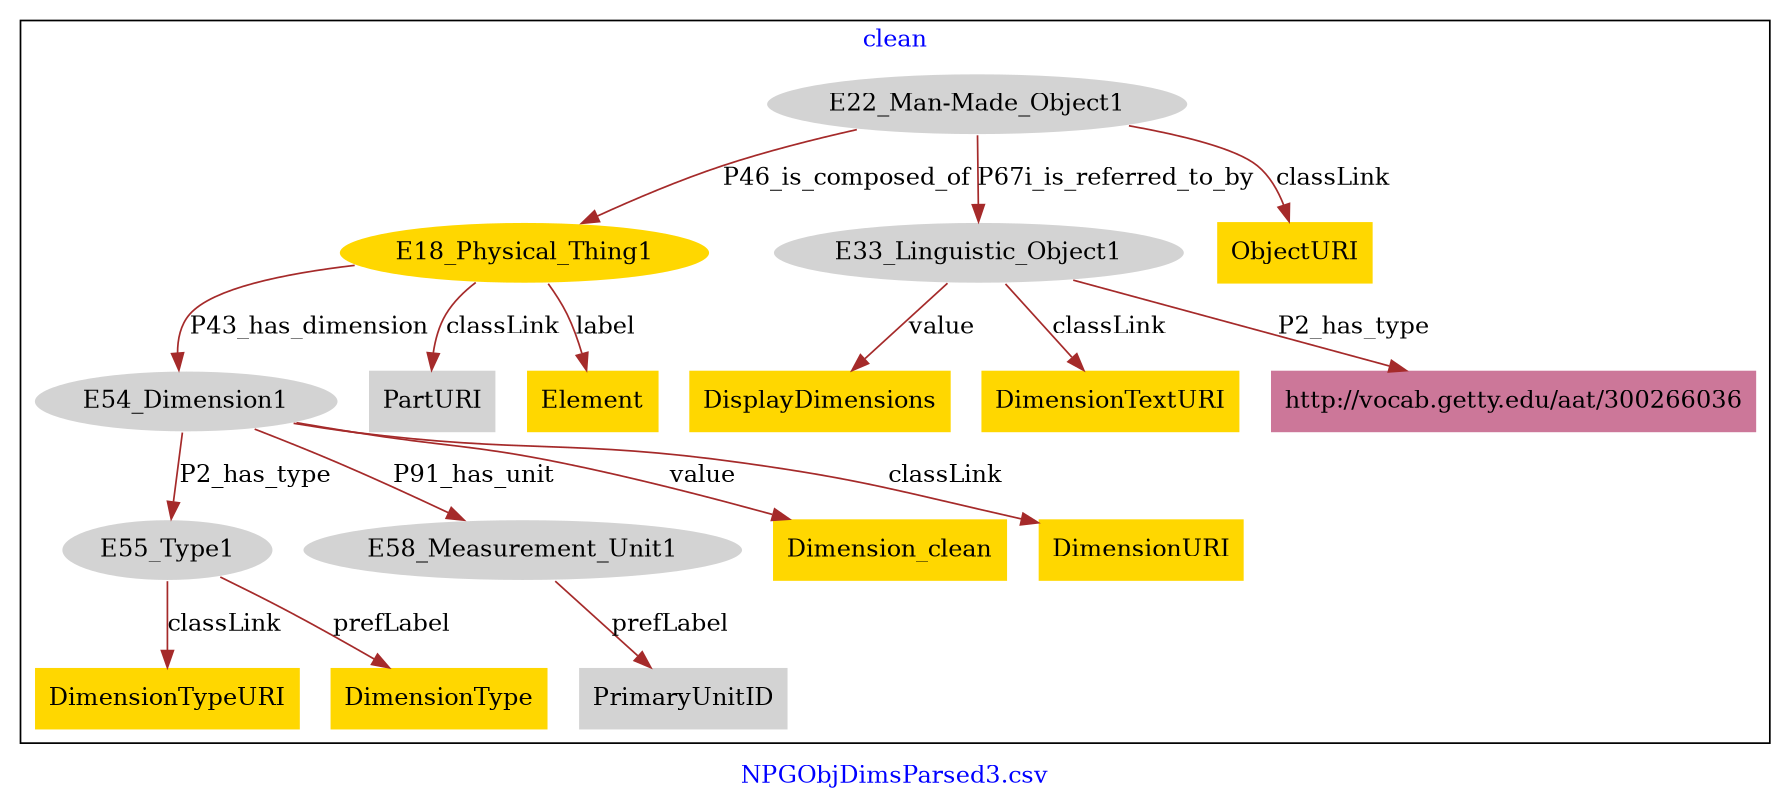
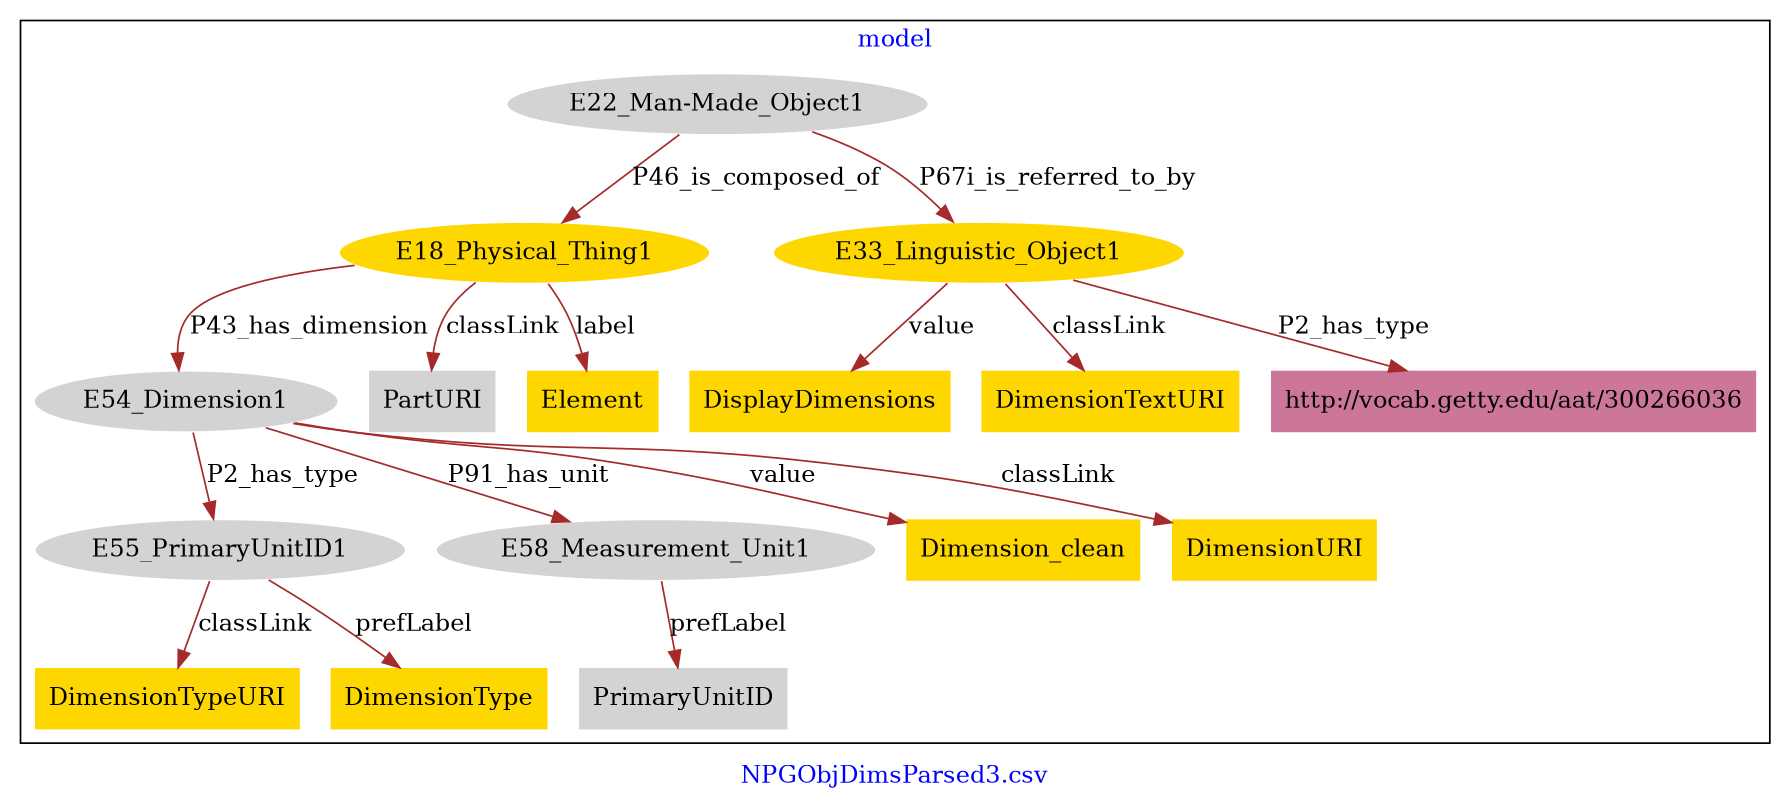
(895, 40) -> (895, 40)
(979, 253) -> (979, 253)
(1295, 253) -> none
(167, 550) -> (220, 550)
